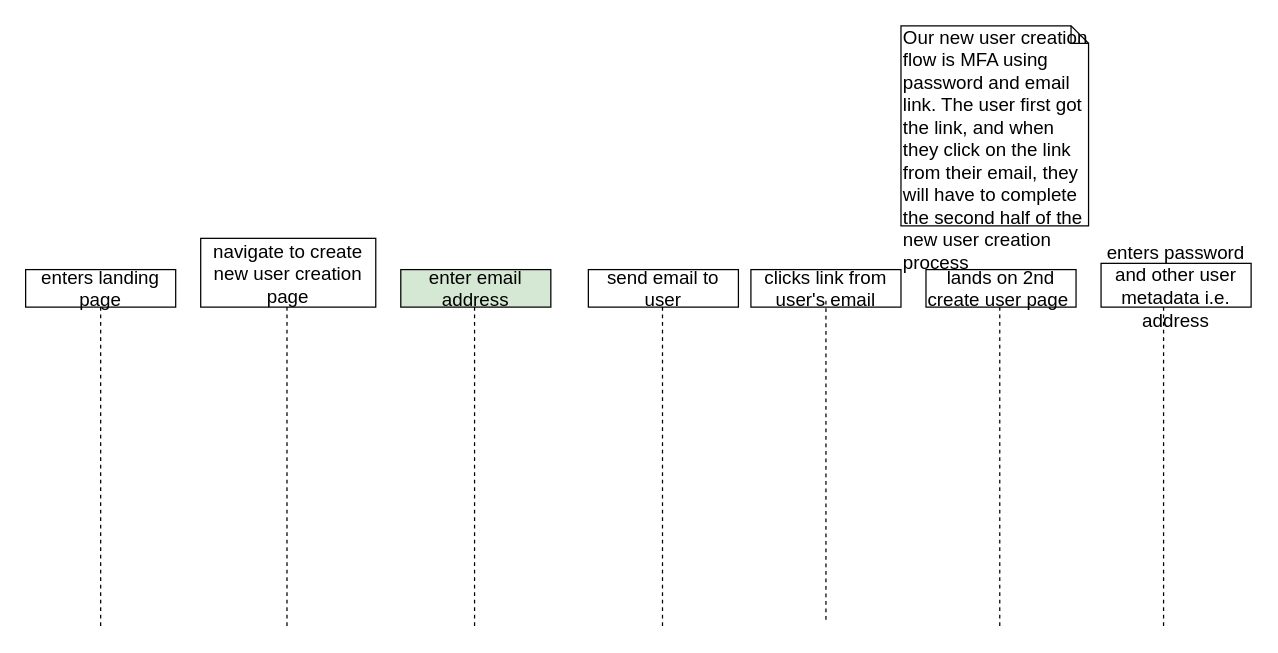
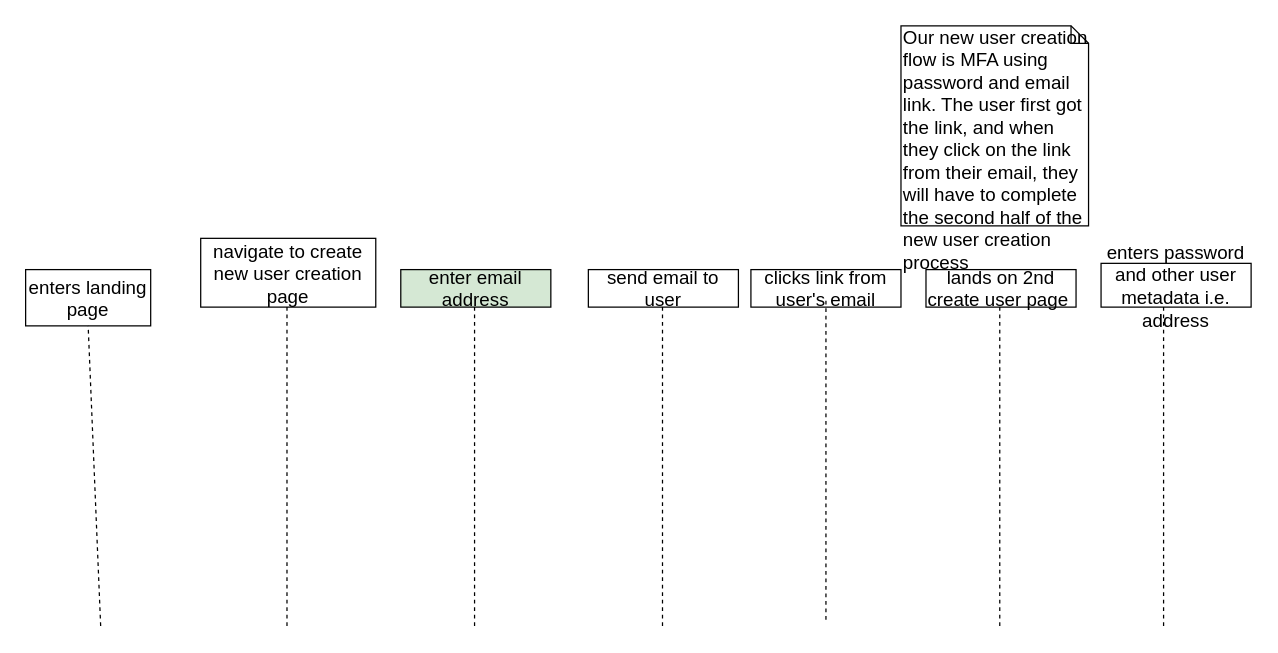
(101, 288) -> (88, 298)
